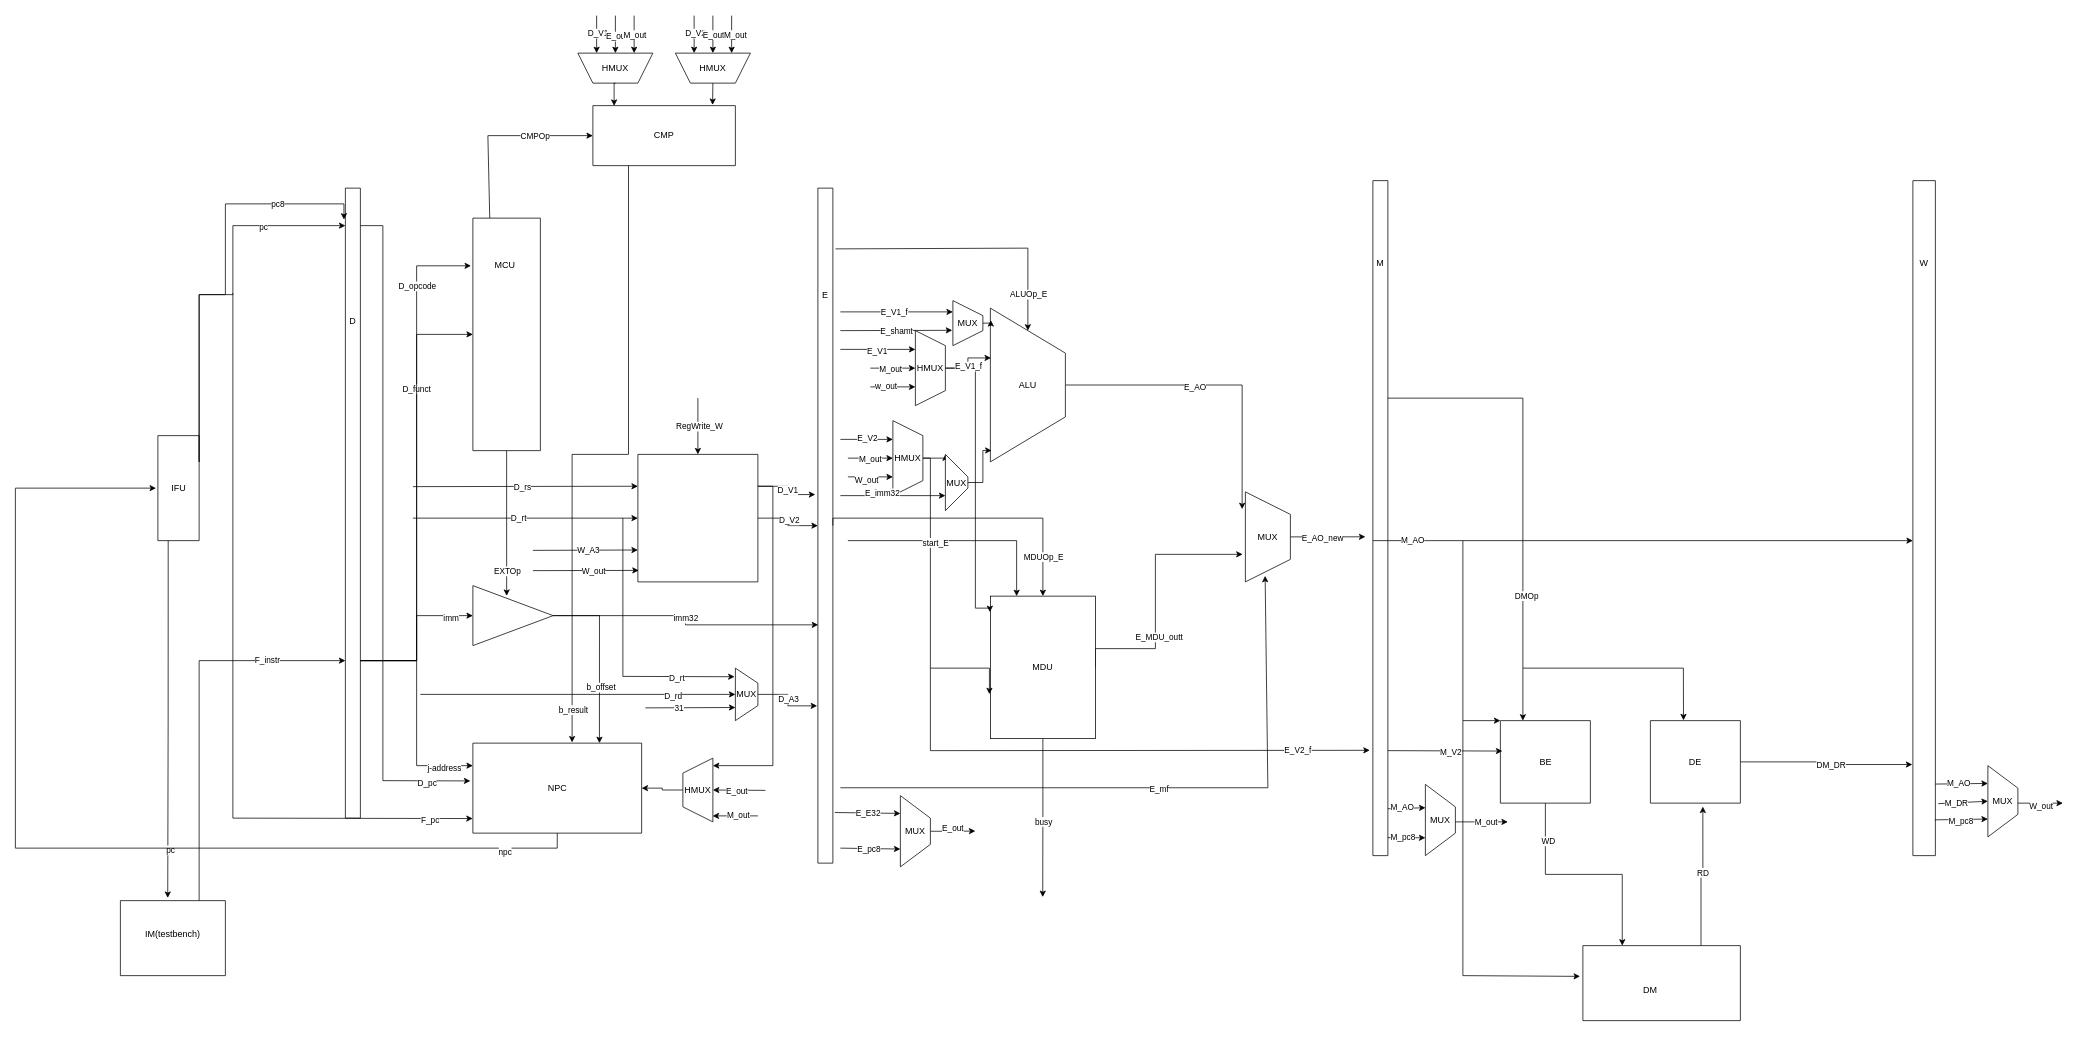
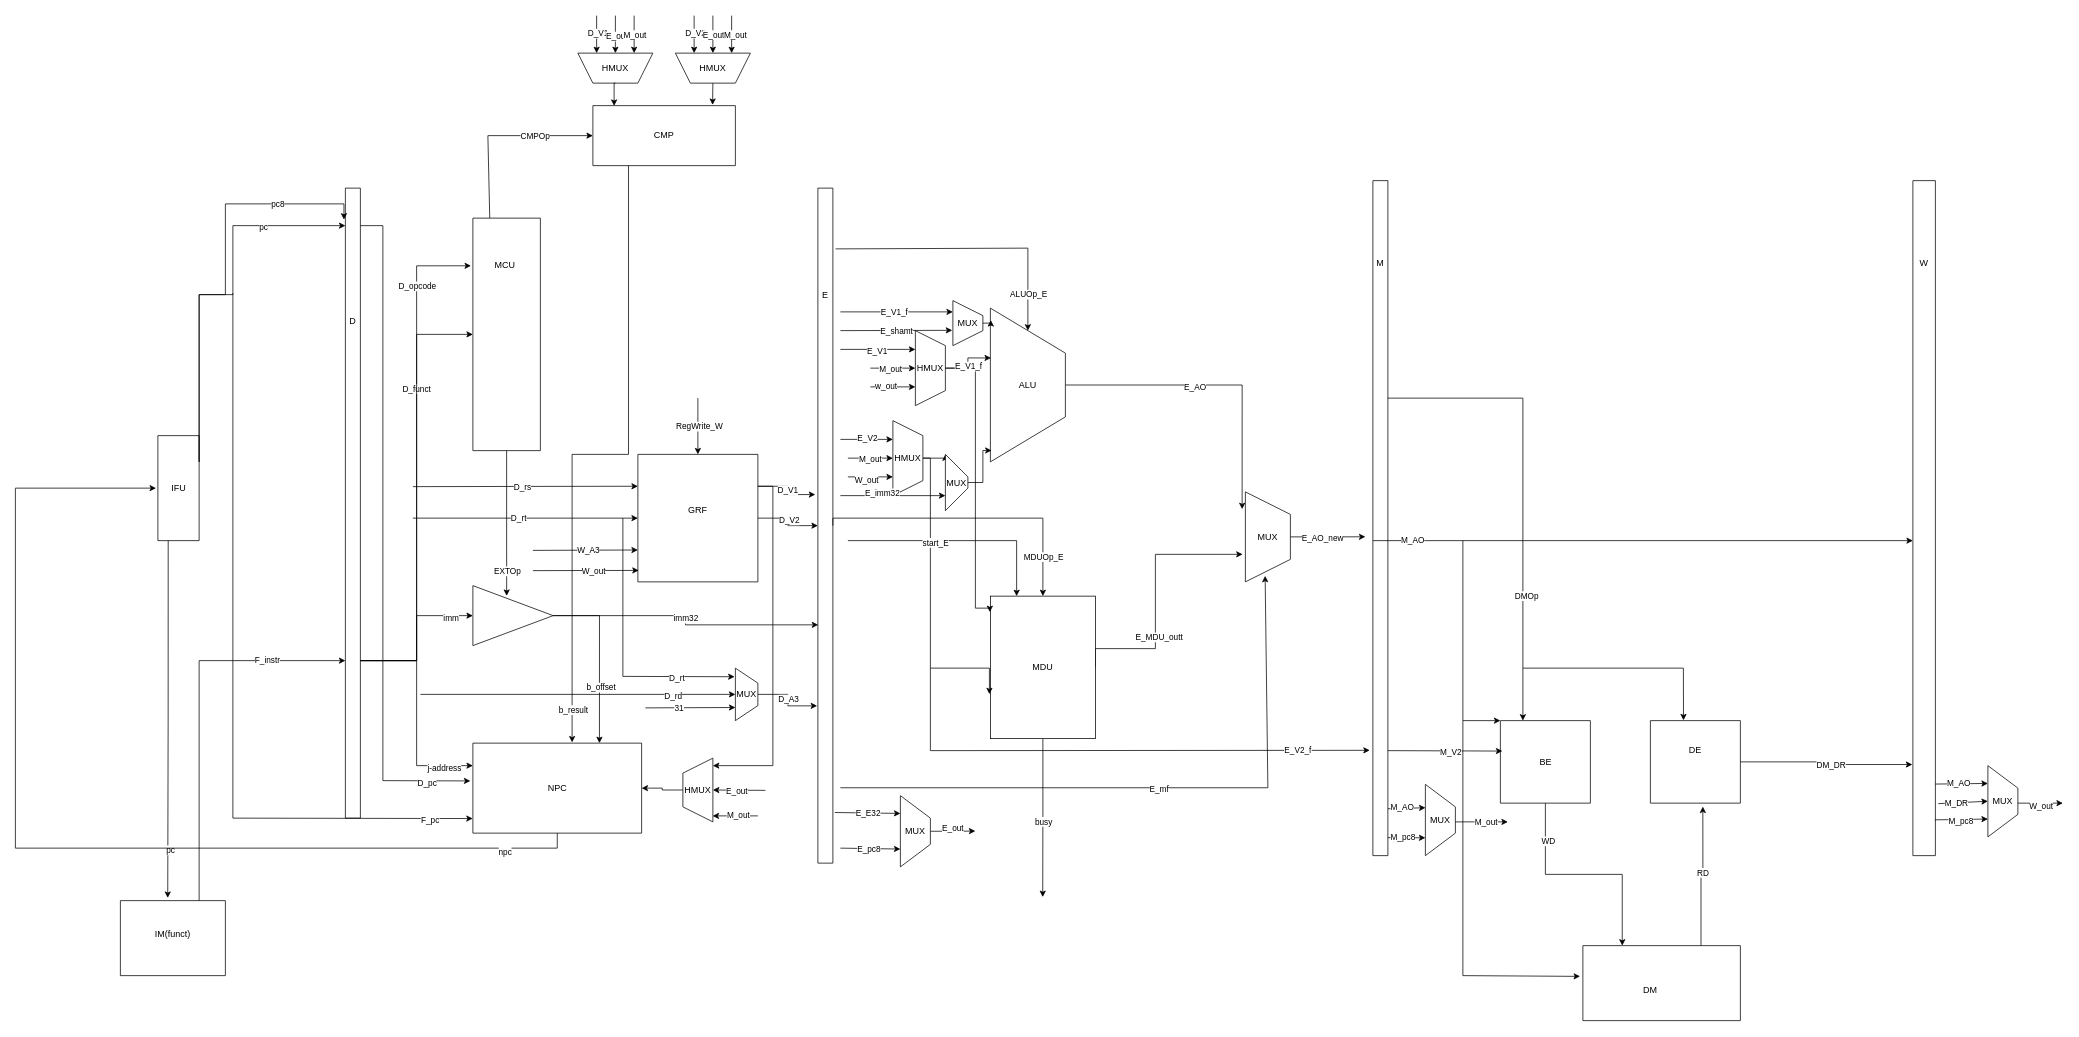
none -> (698, 510)
(1695, 762) -> (1695, 750)
(173, 934) -> (173, 934)
